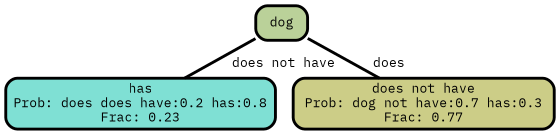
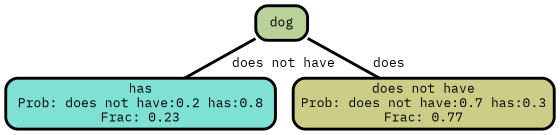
(141, 104) -> (141, 104)
(424, 104) -> (424, 104)
